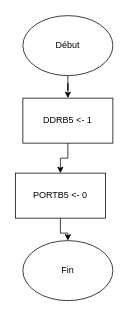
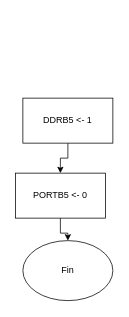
(68, 45) -> none
(68, 89) -> none
